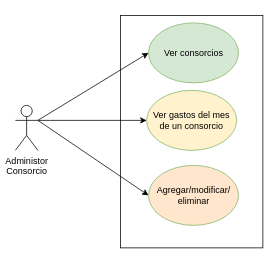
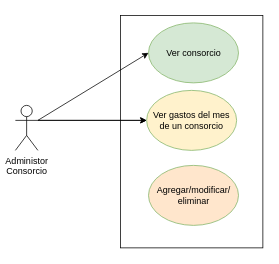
(194, 53) -> (194, 53)
(92, 157) -> (142, 120)
